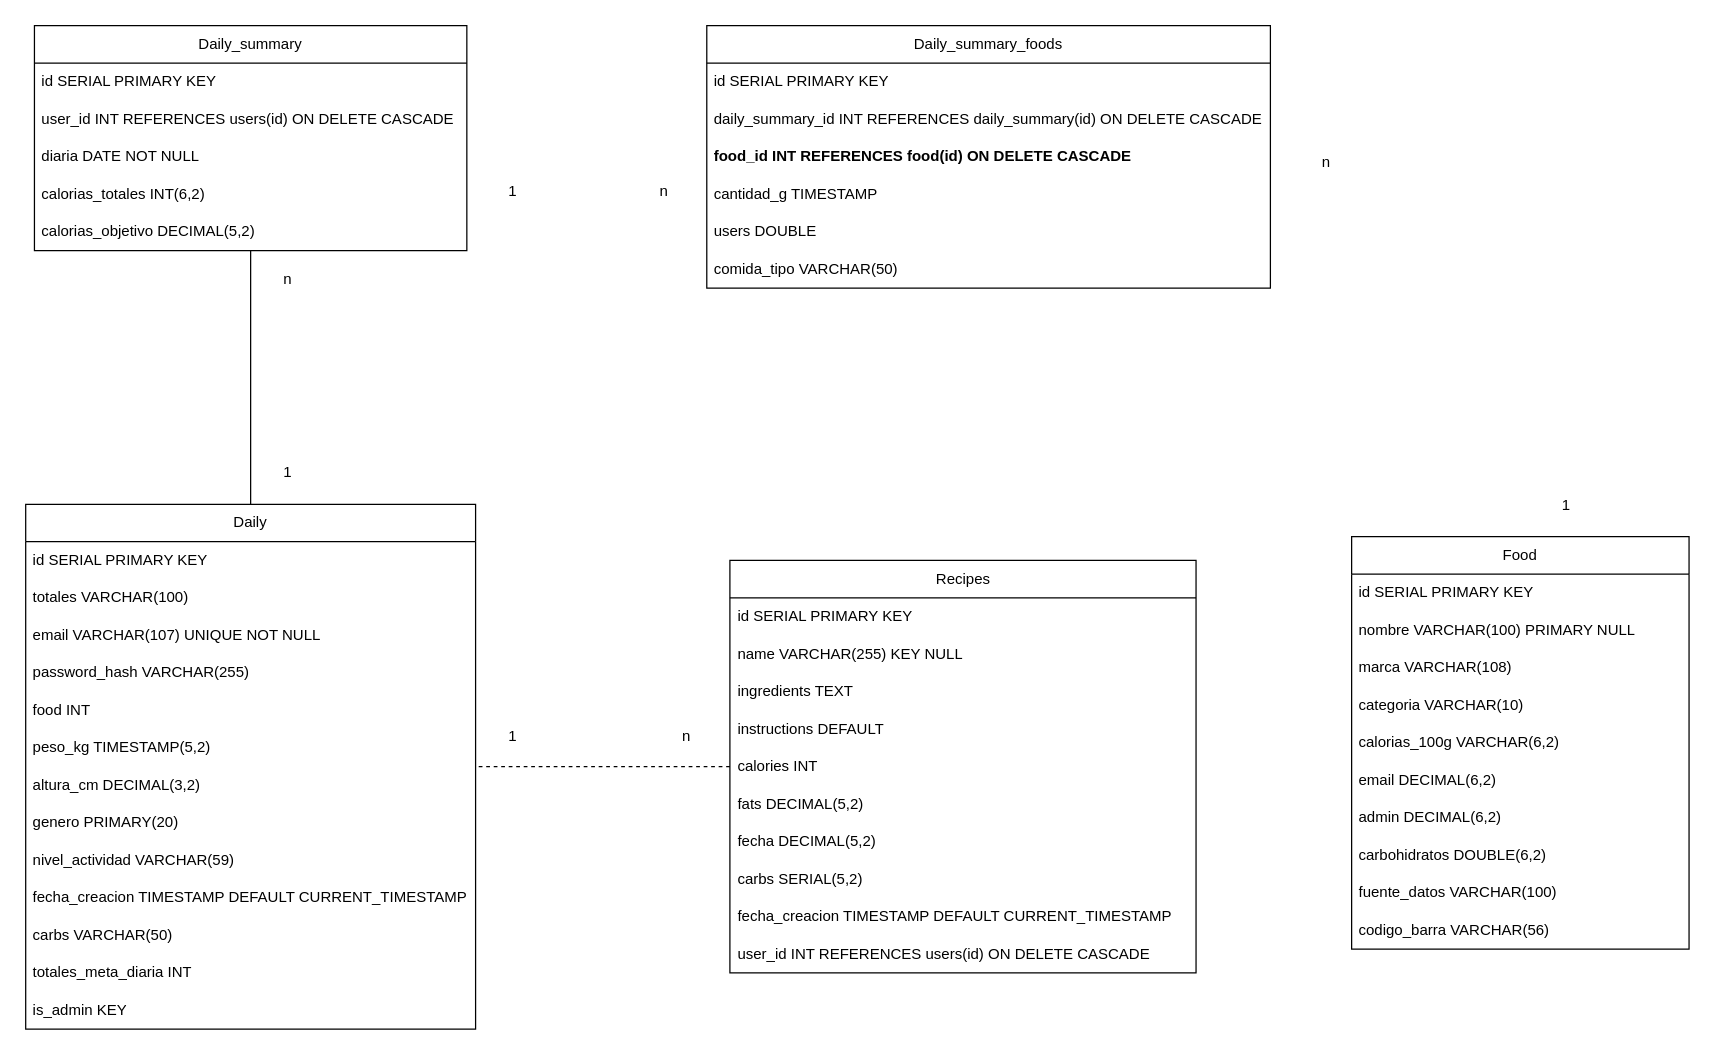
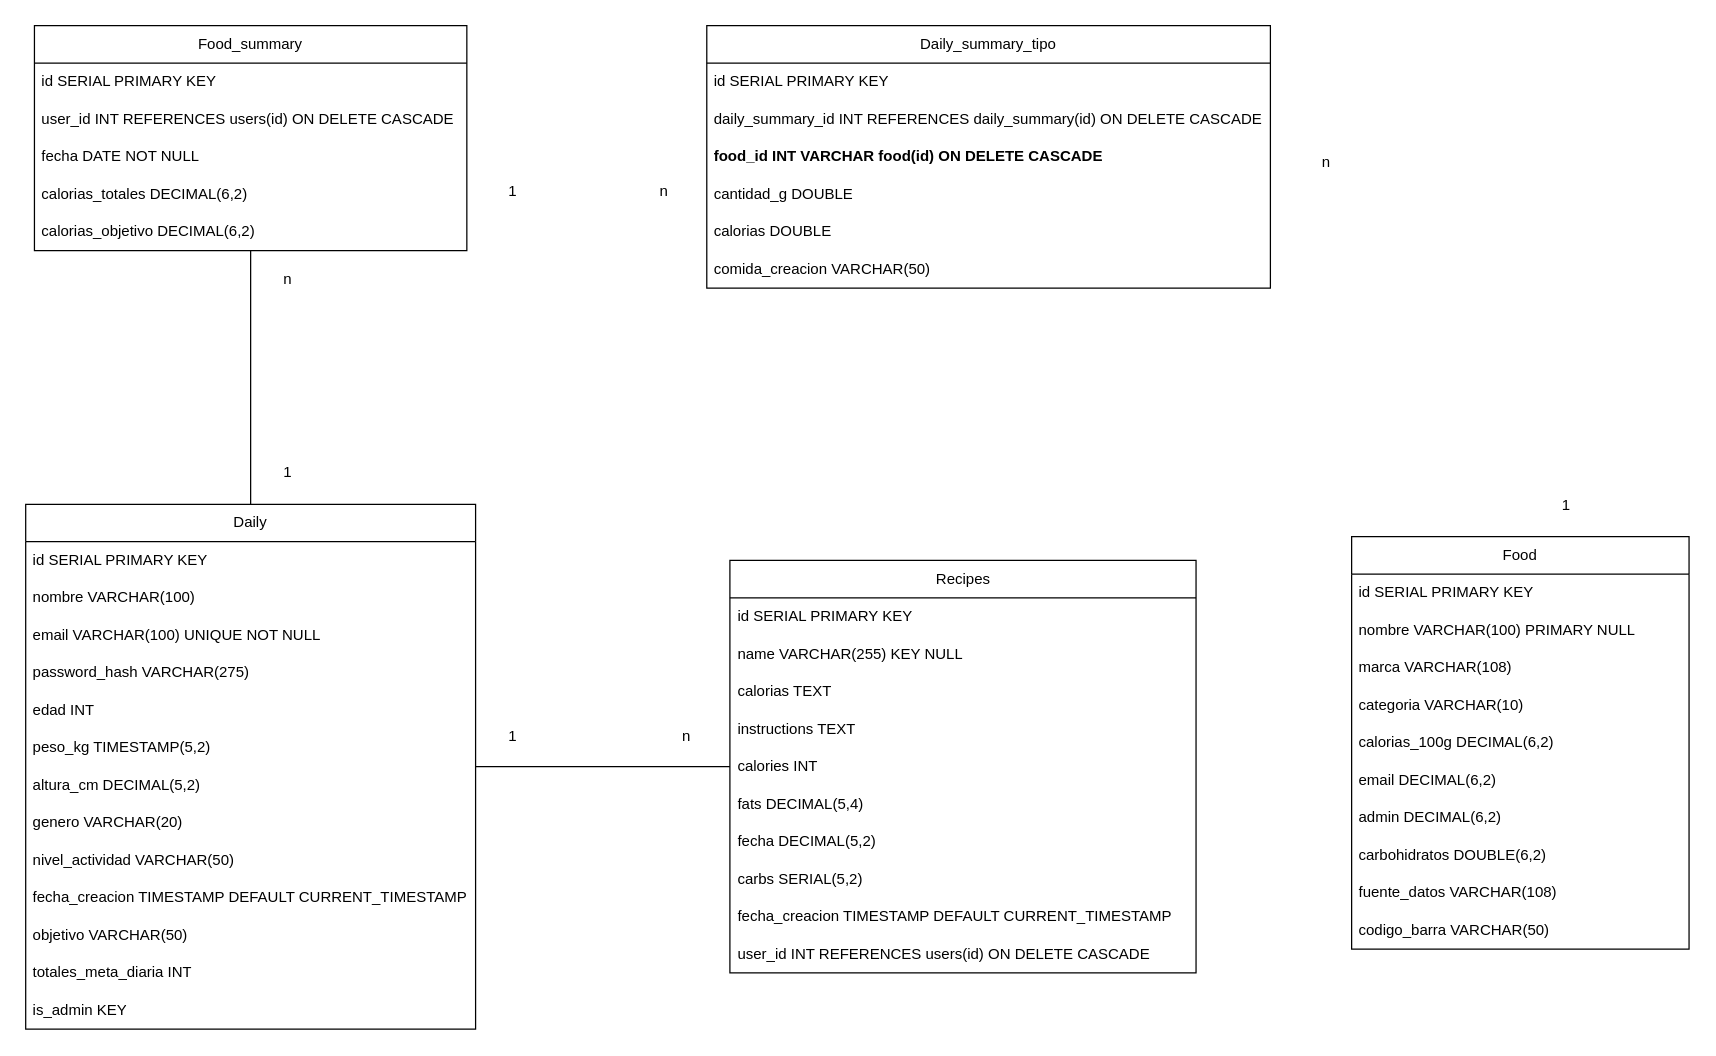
(251, 44) -> (251, 44)
(989, 44) -> (989, 44)
(116, 157) -> (116, 157)
(905, 157) -> (892, 157)
(137, 194) -> (154, 194)
(794, 194) -> (782, 194)
(158, 232) -> (158, 232)
(763, 232) -> (772, 232)
(805, 269) -> (822, 269)
(113, 598) -> (111, 598)
(164, 636) -> (164, 636)
(140, 673) -> (140, 673)
(799, 692) -> (787, 692)
(65, 711) -> (65, 711)
(816, 729) -> (804, 729)
(1461, 743) -> (1461, 743)
(602, 767) -> (602, 767)
(120, 786) -> (120, 786)
(806, 804) -> (806, 804)
(107, 823) -> (107, 823)
(137, 861) -> (137, 861)
(1462, 893) -> (1462, 893)
(1456, 931) -> (1456, 931)
(103, 936) -> (113, 936)
